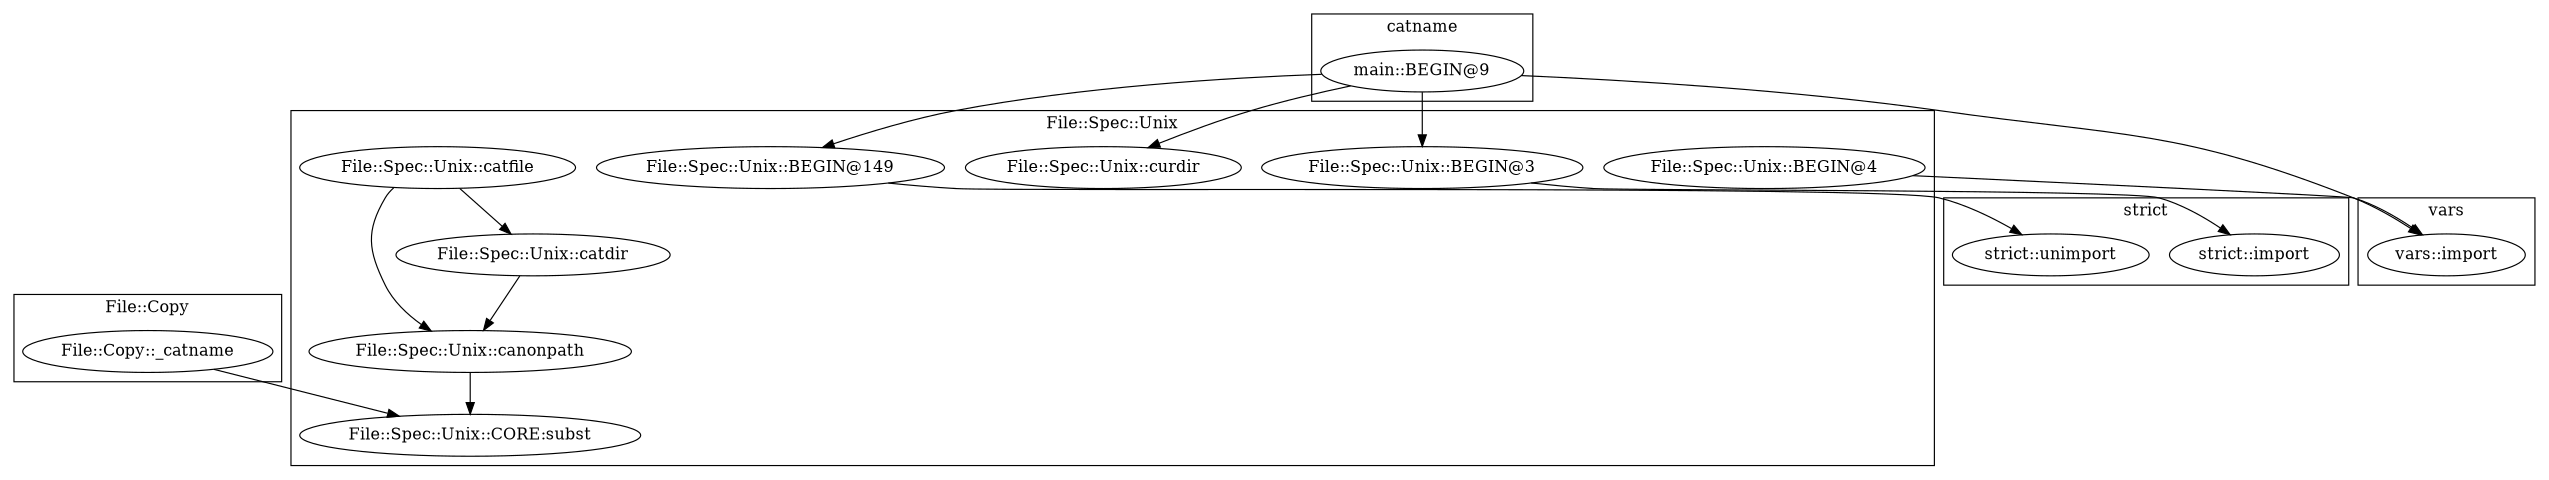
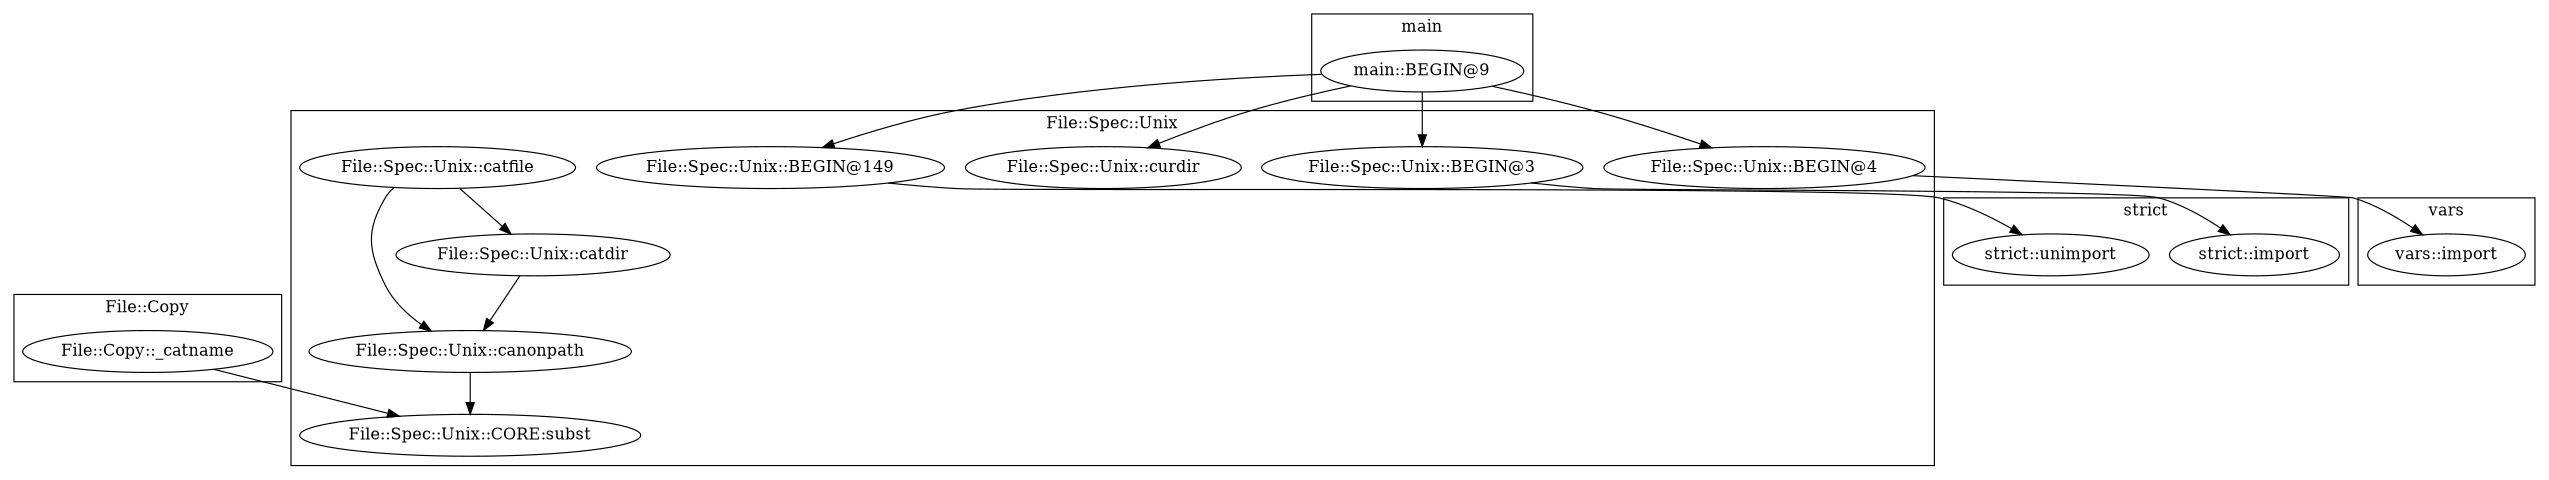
(1422, 27) -> (1422, 27)
(1974, 115) -> (1618, 118)
